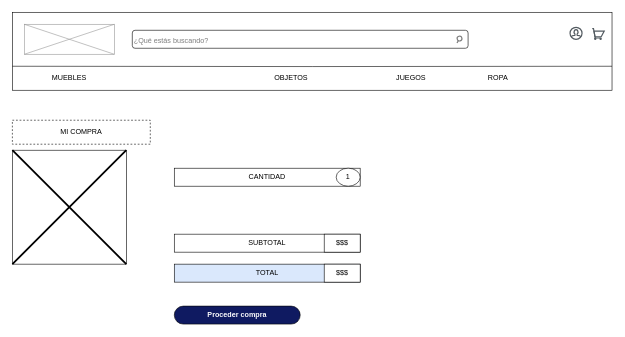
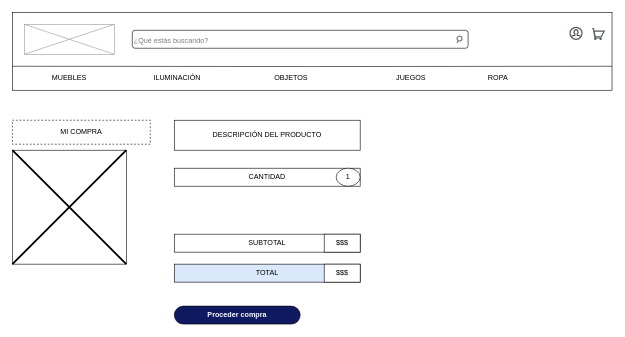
none -> (177, 78)
none -> (267, 135)
